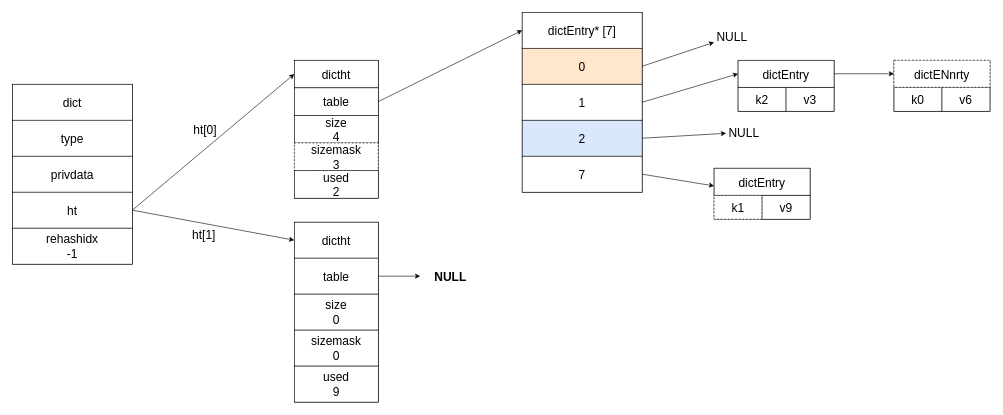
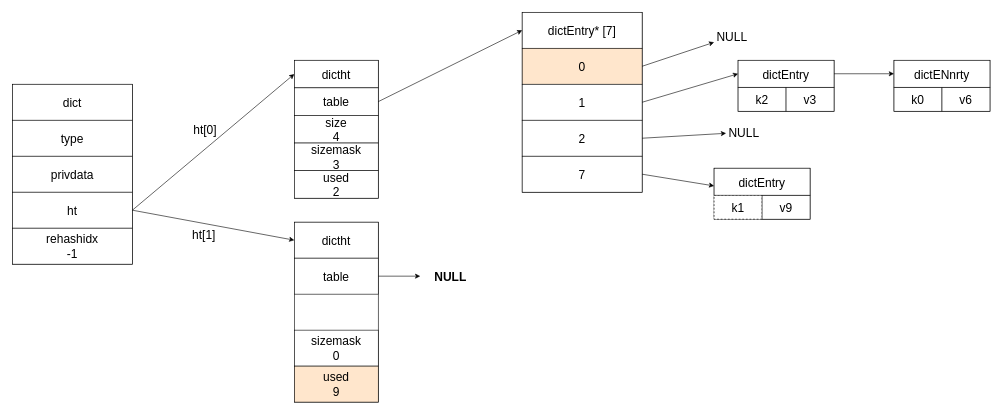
(942, 74) -> (942, 74)
(582, 138) -> (582, 138)
(336, 157) -> (336, 157)
(336, 312) -> none
(336, 384) -> (336, 384)
